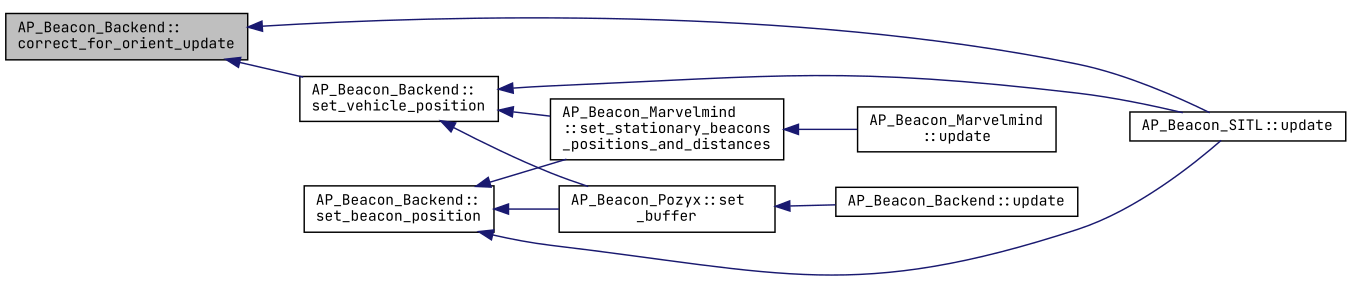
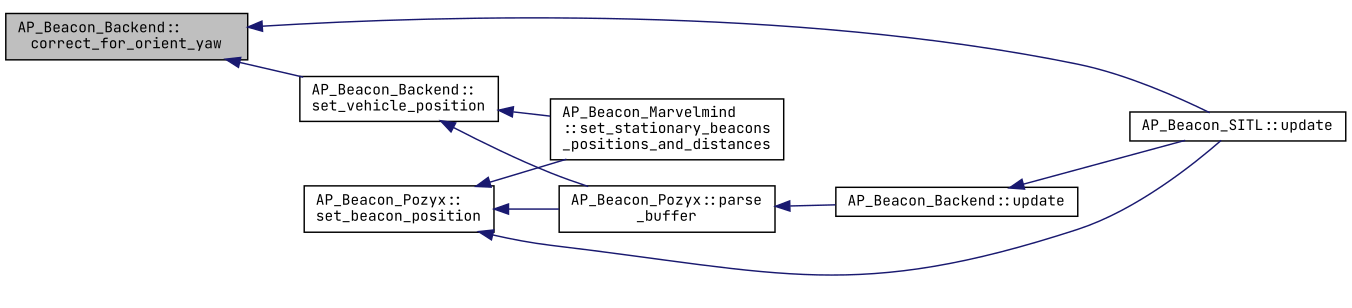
(127, 37) -> (127, 37)
(849, 76) -> (1104, 162)
(957, 129) -> none
(399, 209) -> (399, 209)
(667, 209) -> (667, 209)
